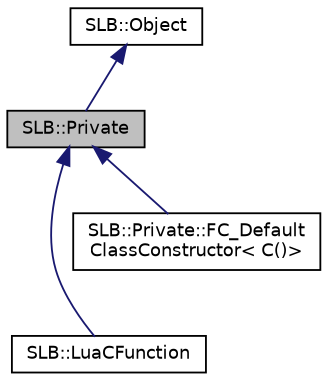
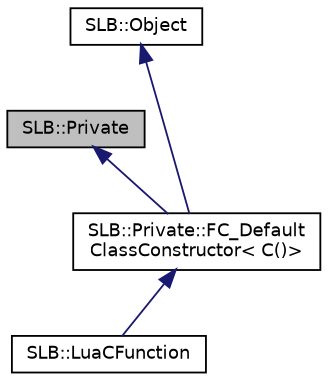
(101, 86) -> (168, 138)
(53, 255) -> (143, 310)
